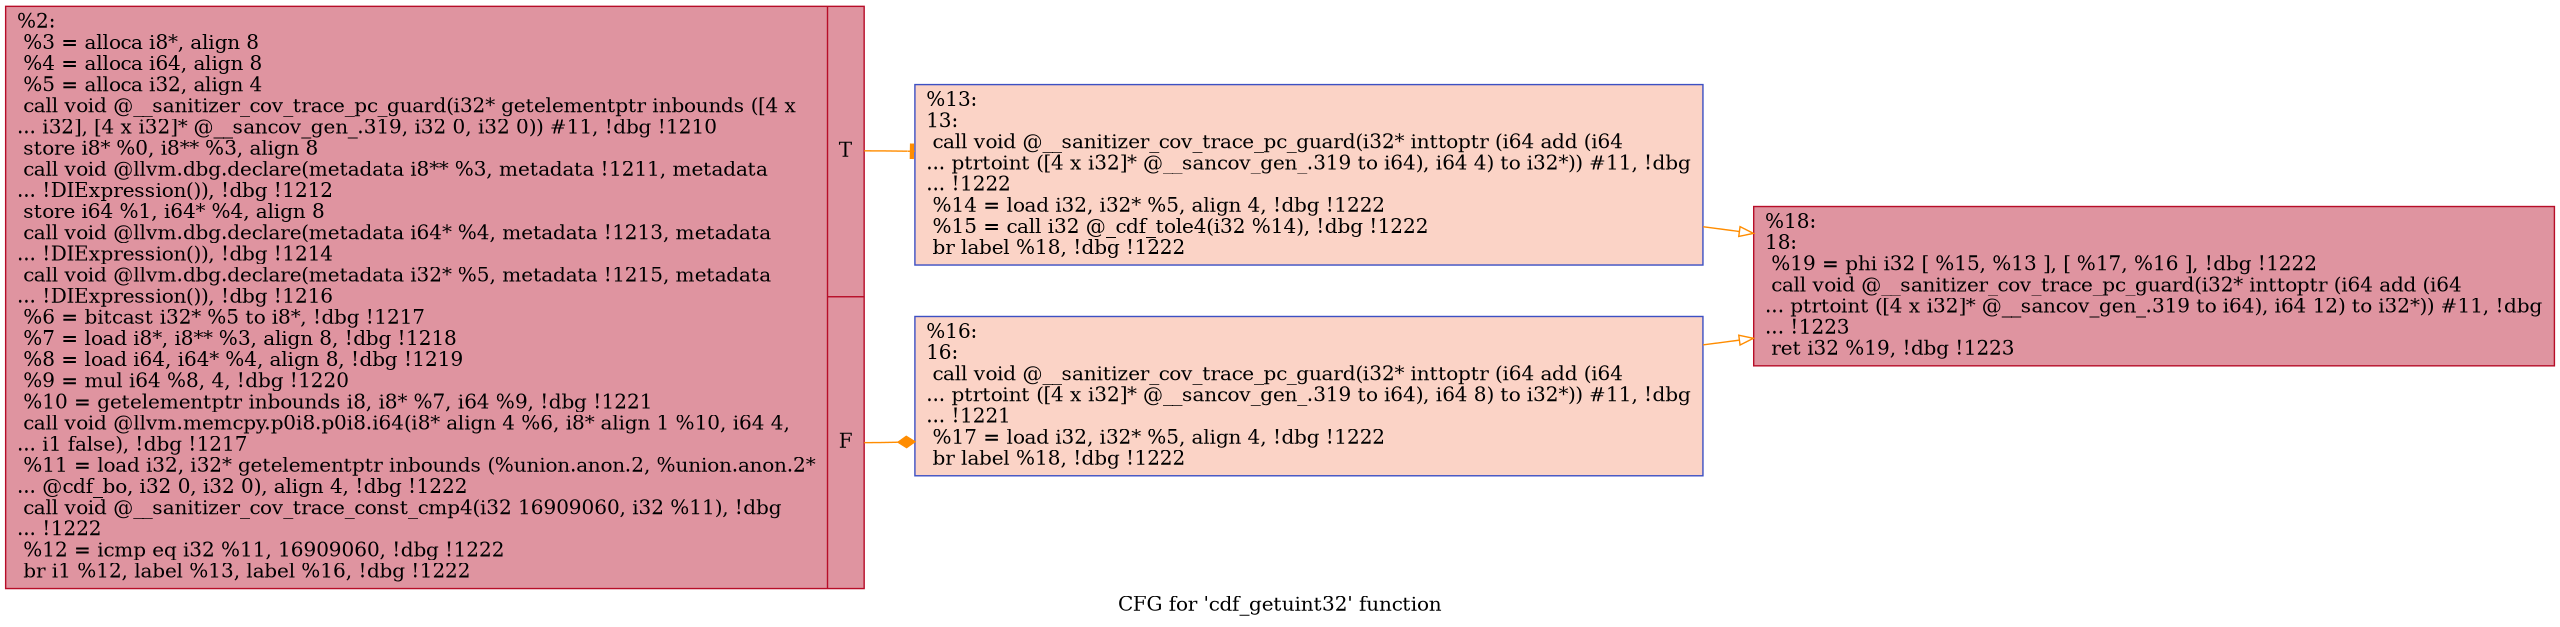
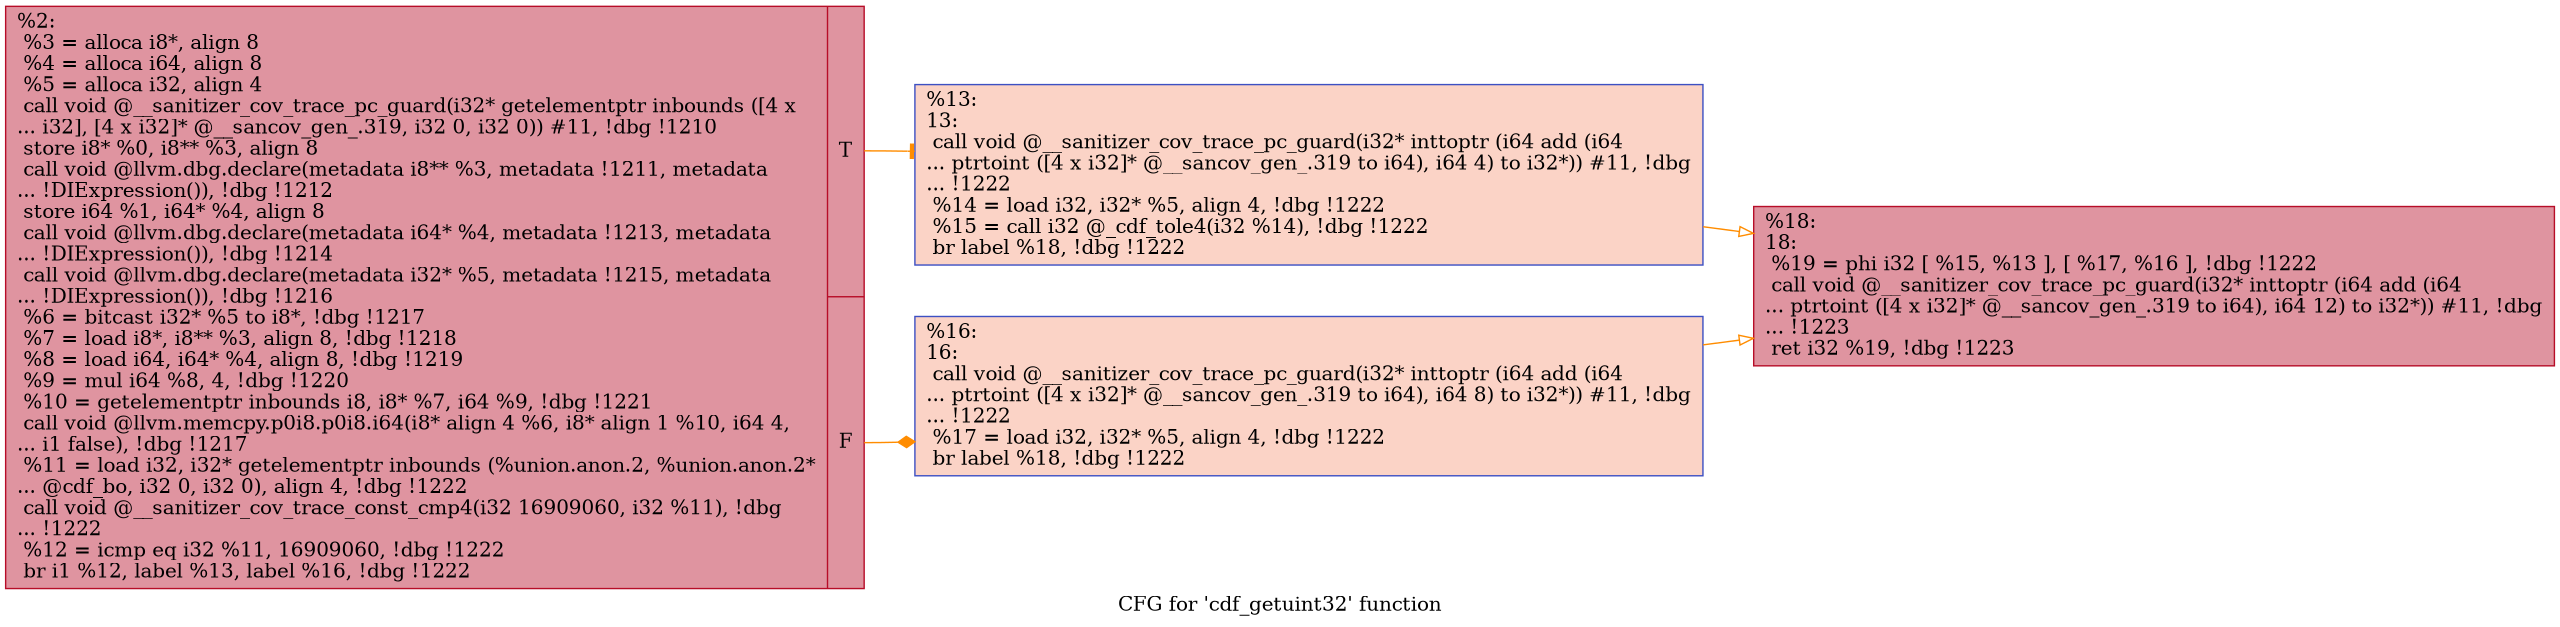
(969, 417) -> (969, 417)
